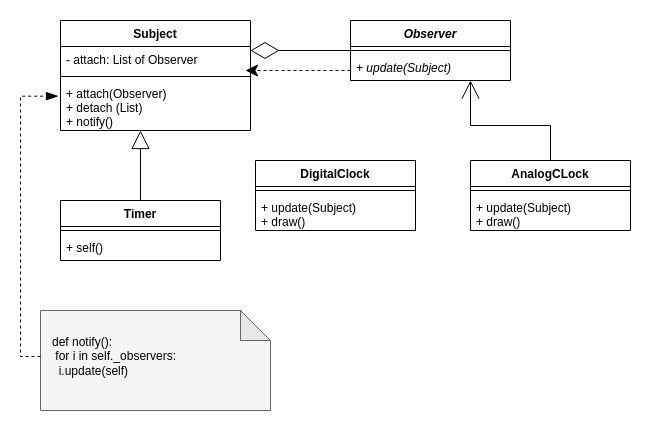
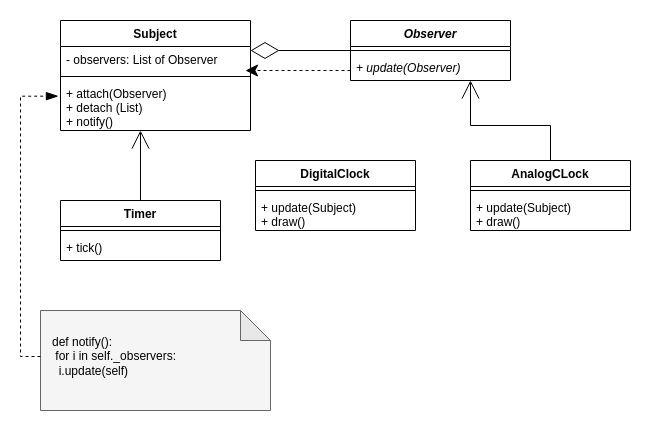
(144, 60) -> (154, 60)
(412, 68) -> (415, 68)
(140, 150) -> (140, 142)
(90, 248) -> (90, 248)
